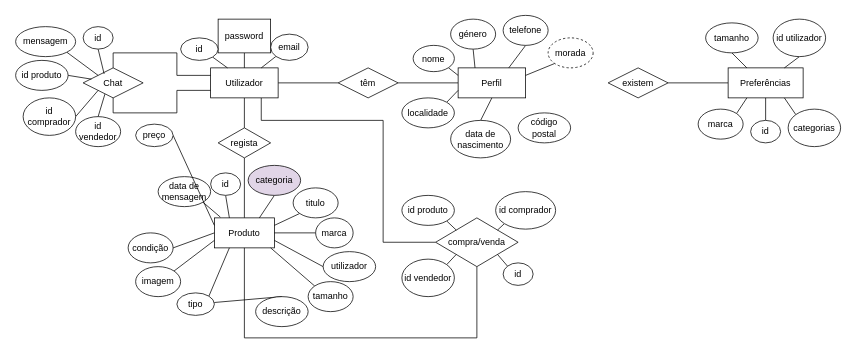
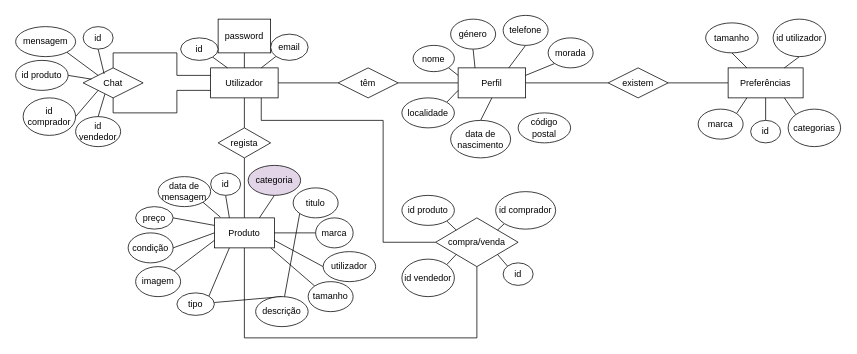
(570, 53) -> (570, 53)
none -> (567, 83)
(154, 135) -> (154, 218)
(287, 219) -> (292, 255)
